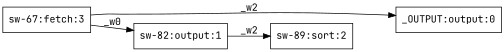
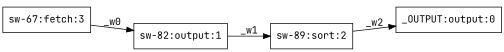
(240, 13) -> (371, 29)
(249, 31) -> (249, 31)
